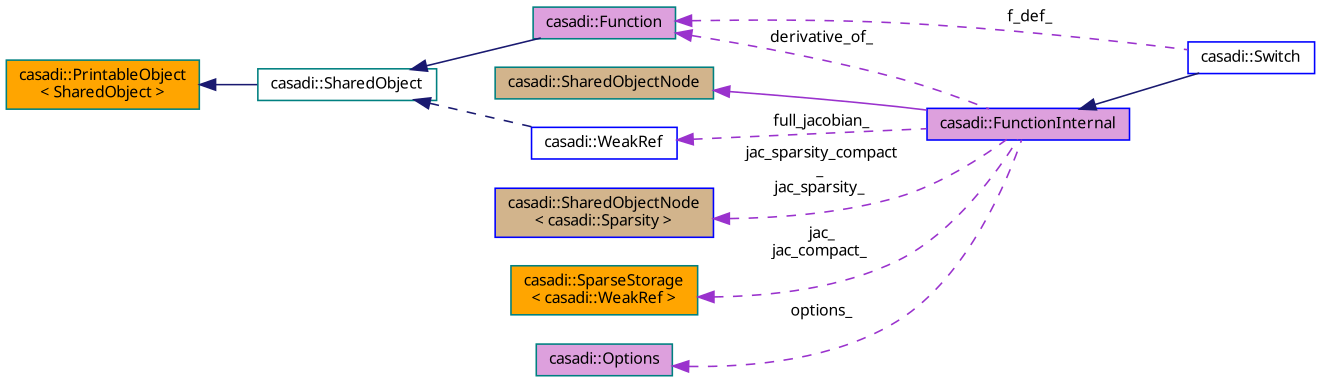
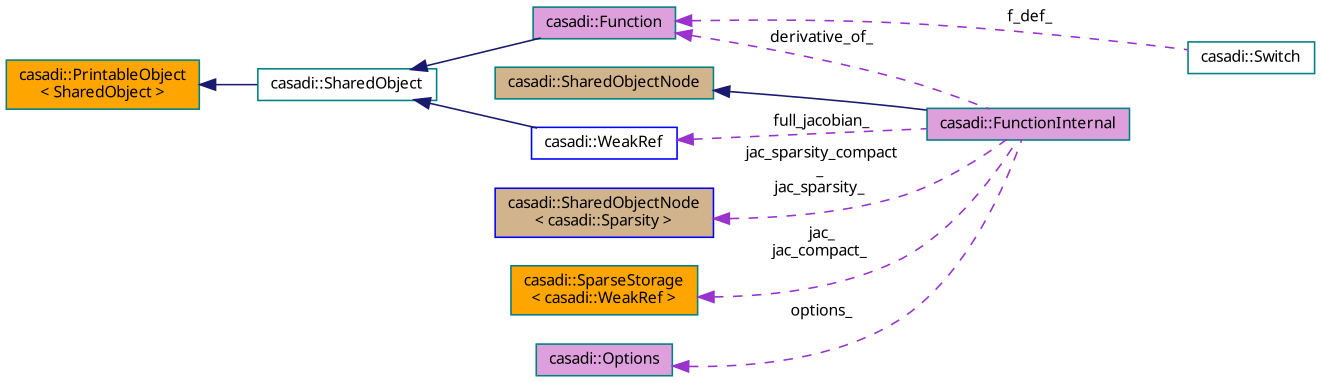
(1251, 58) -> (1251, 58)
(1147, 89) -> none
(828, 100) -> (828, 100)
(483, 116) -> (483, 116)
(1028, 124) -> (1028, 124)
